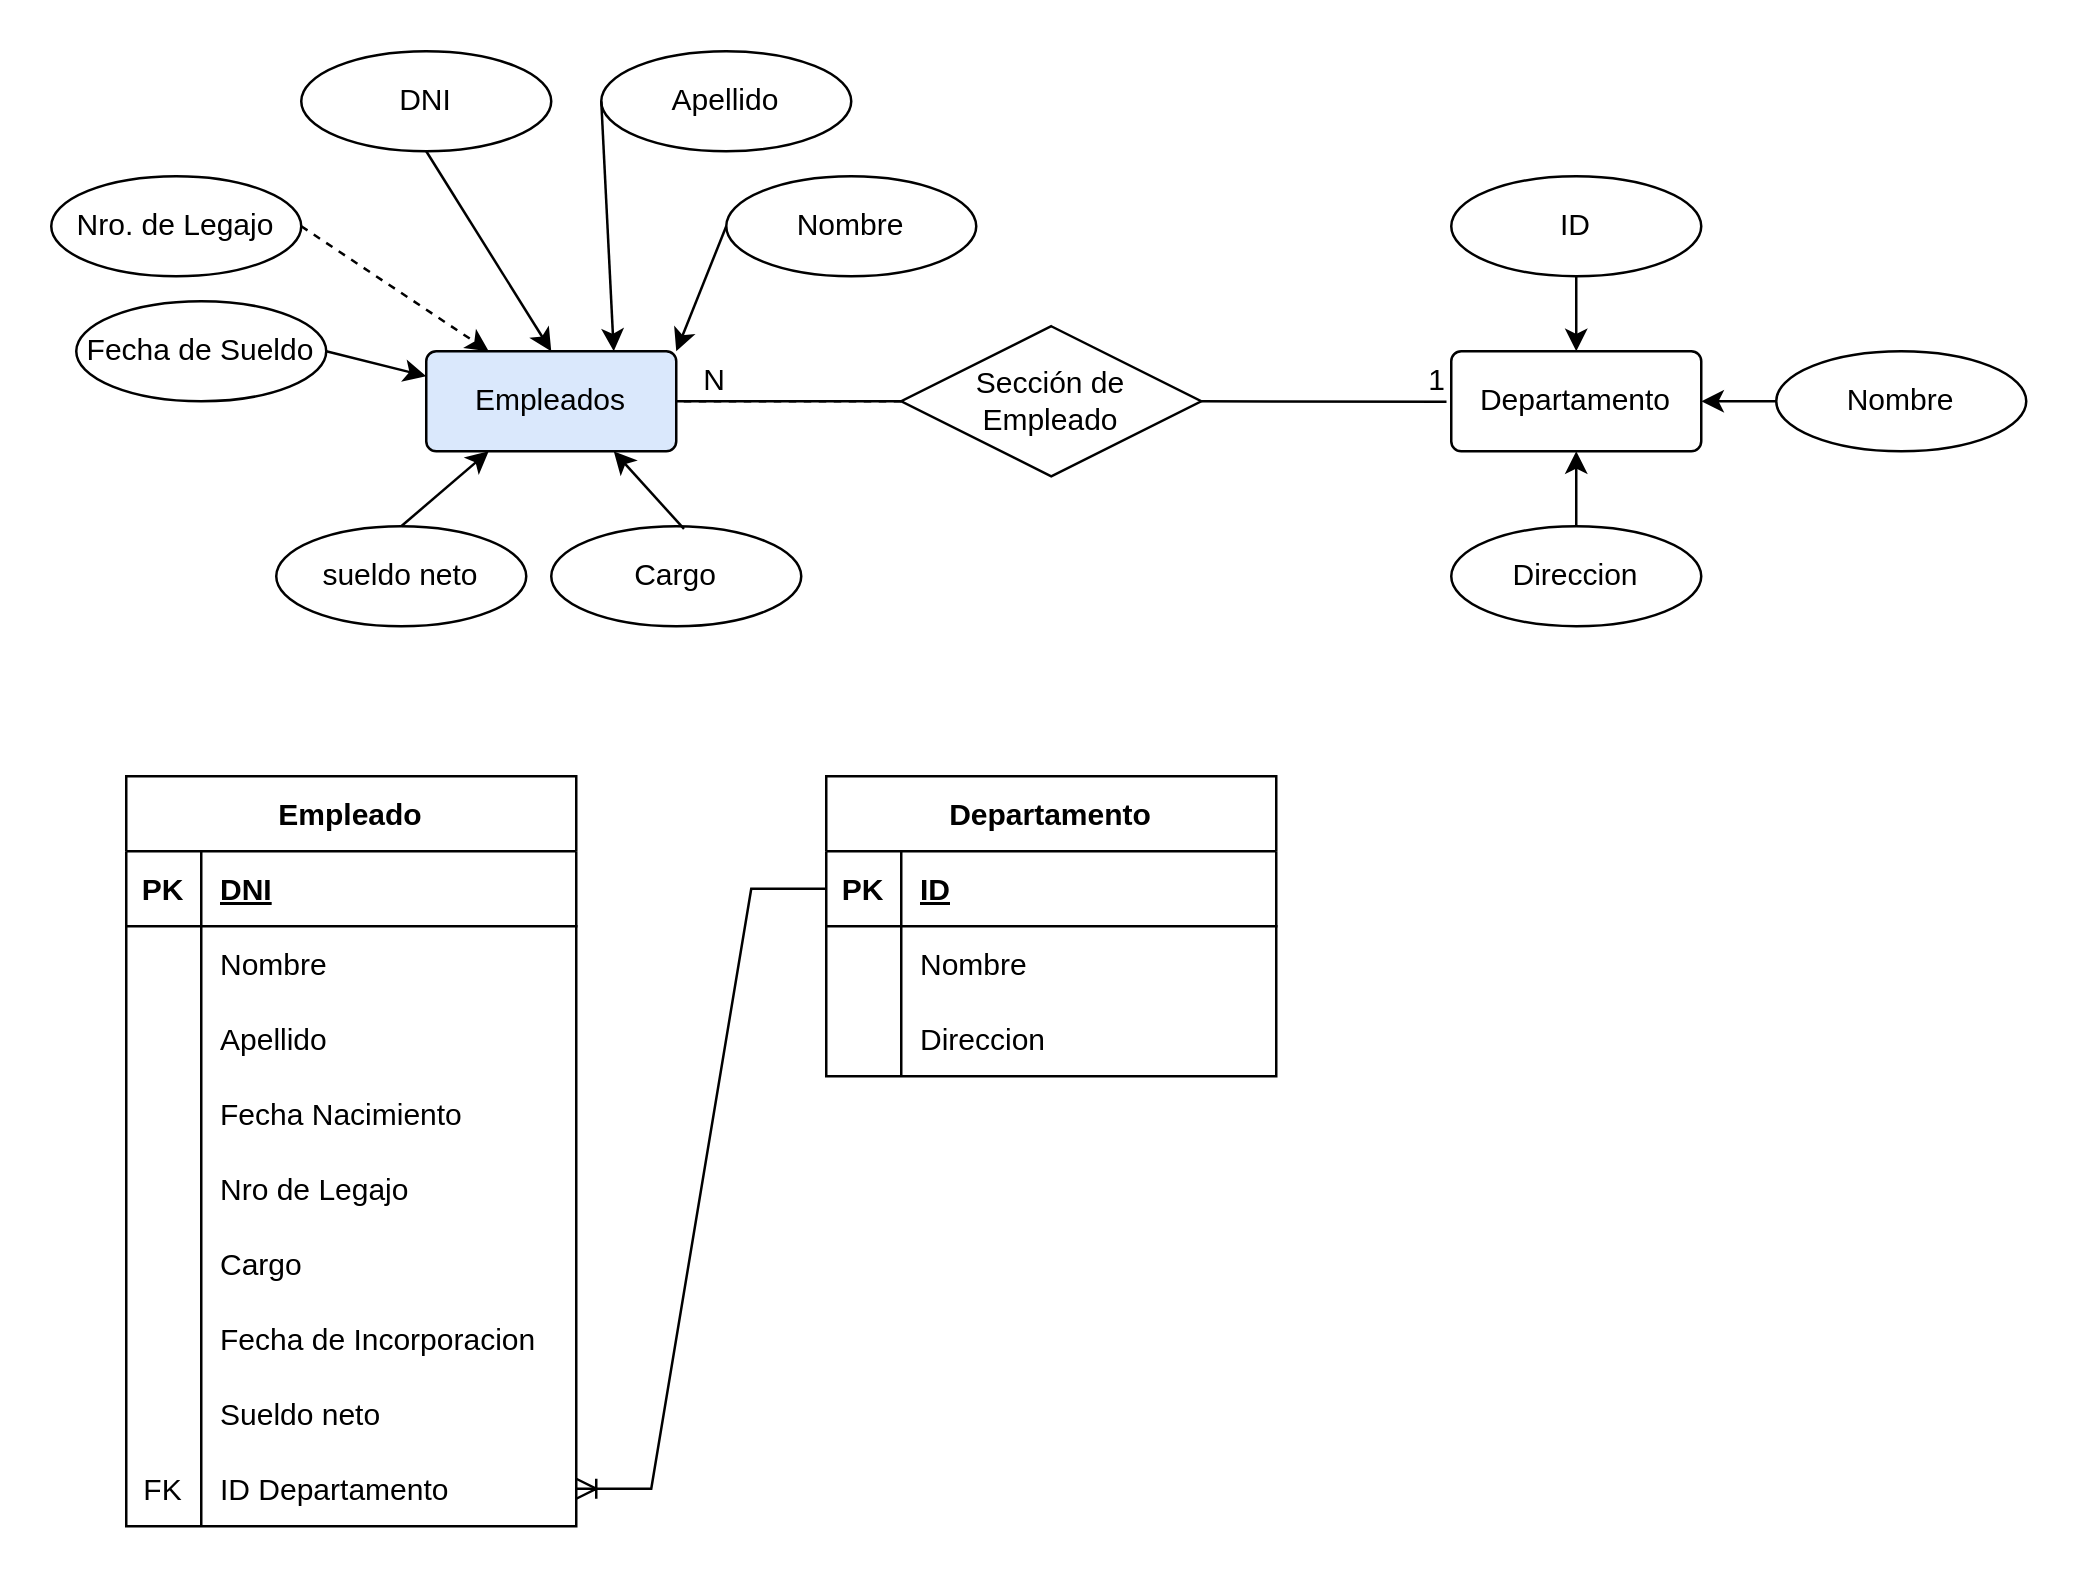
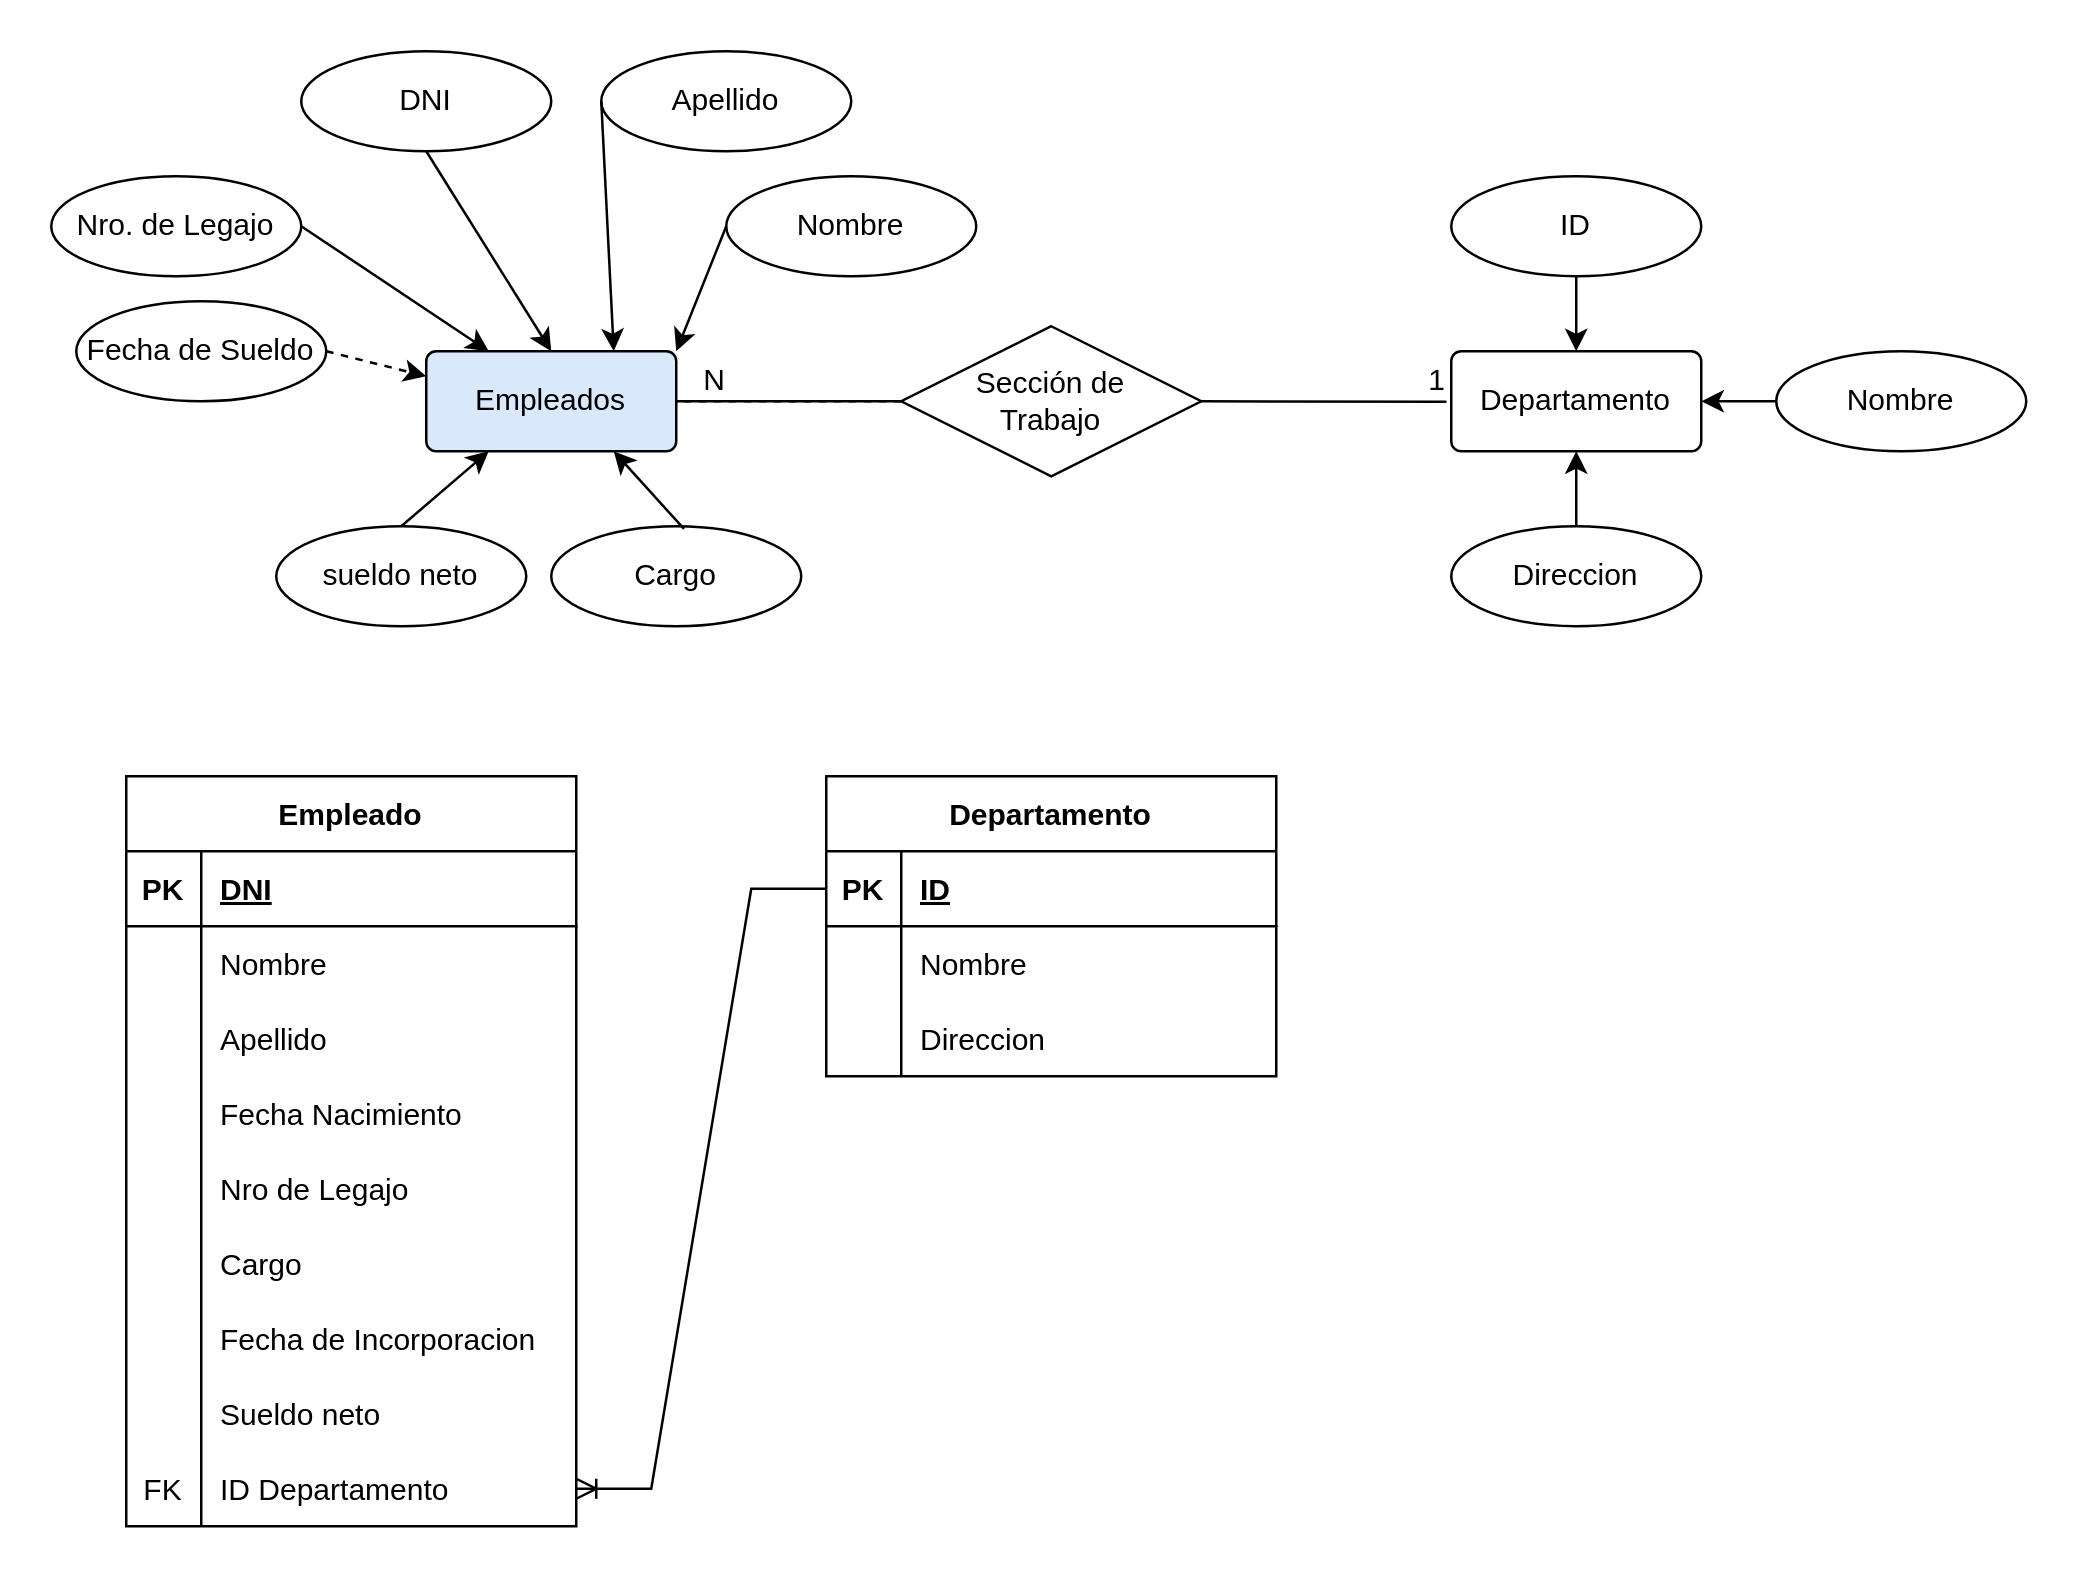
(390, 285) -> (390, 285)
(370, 362) -> (370, 362)
(1051, 401) -> (1051, 401)
